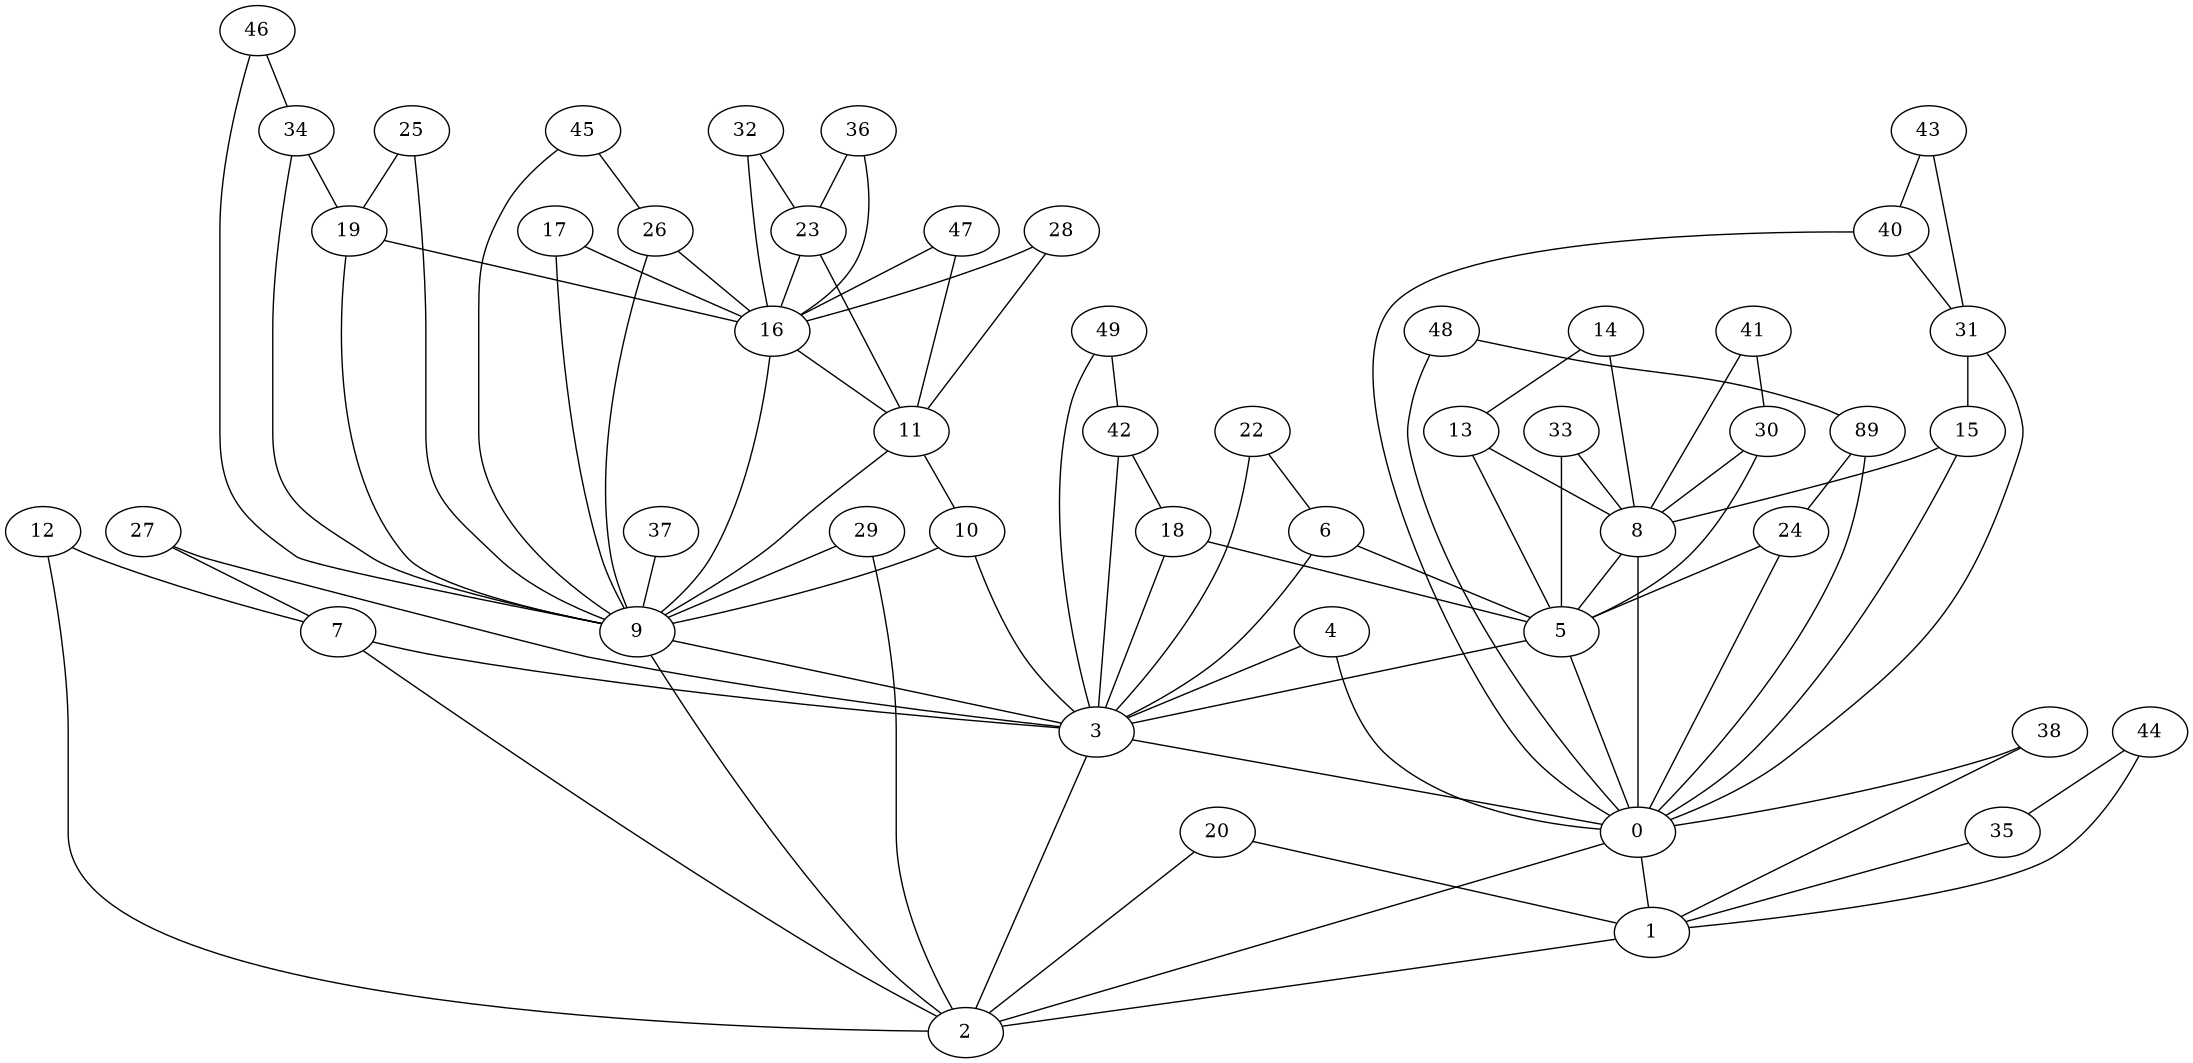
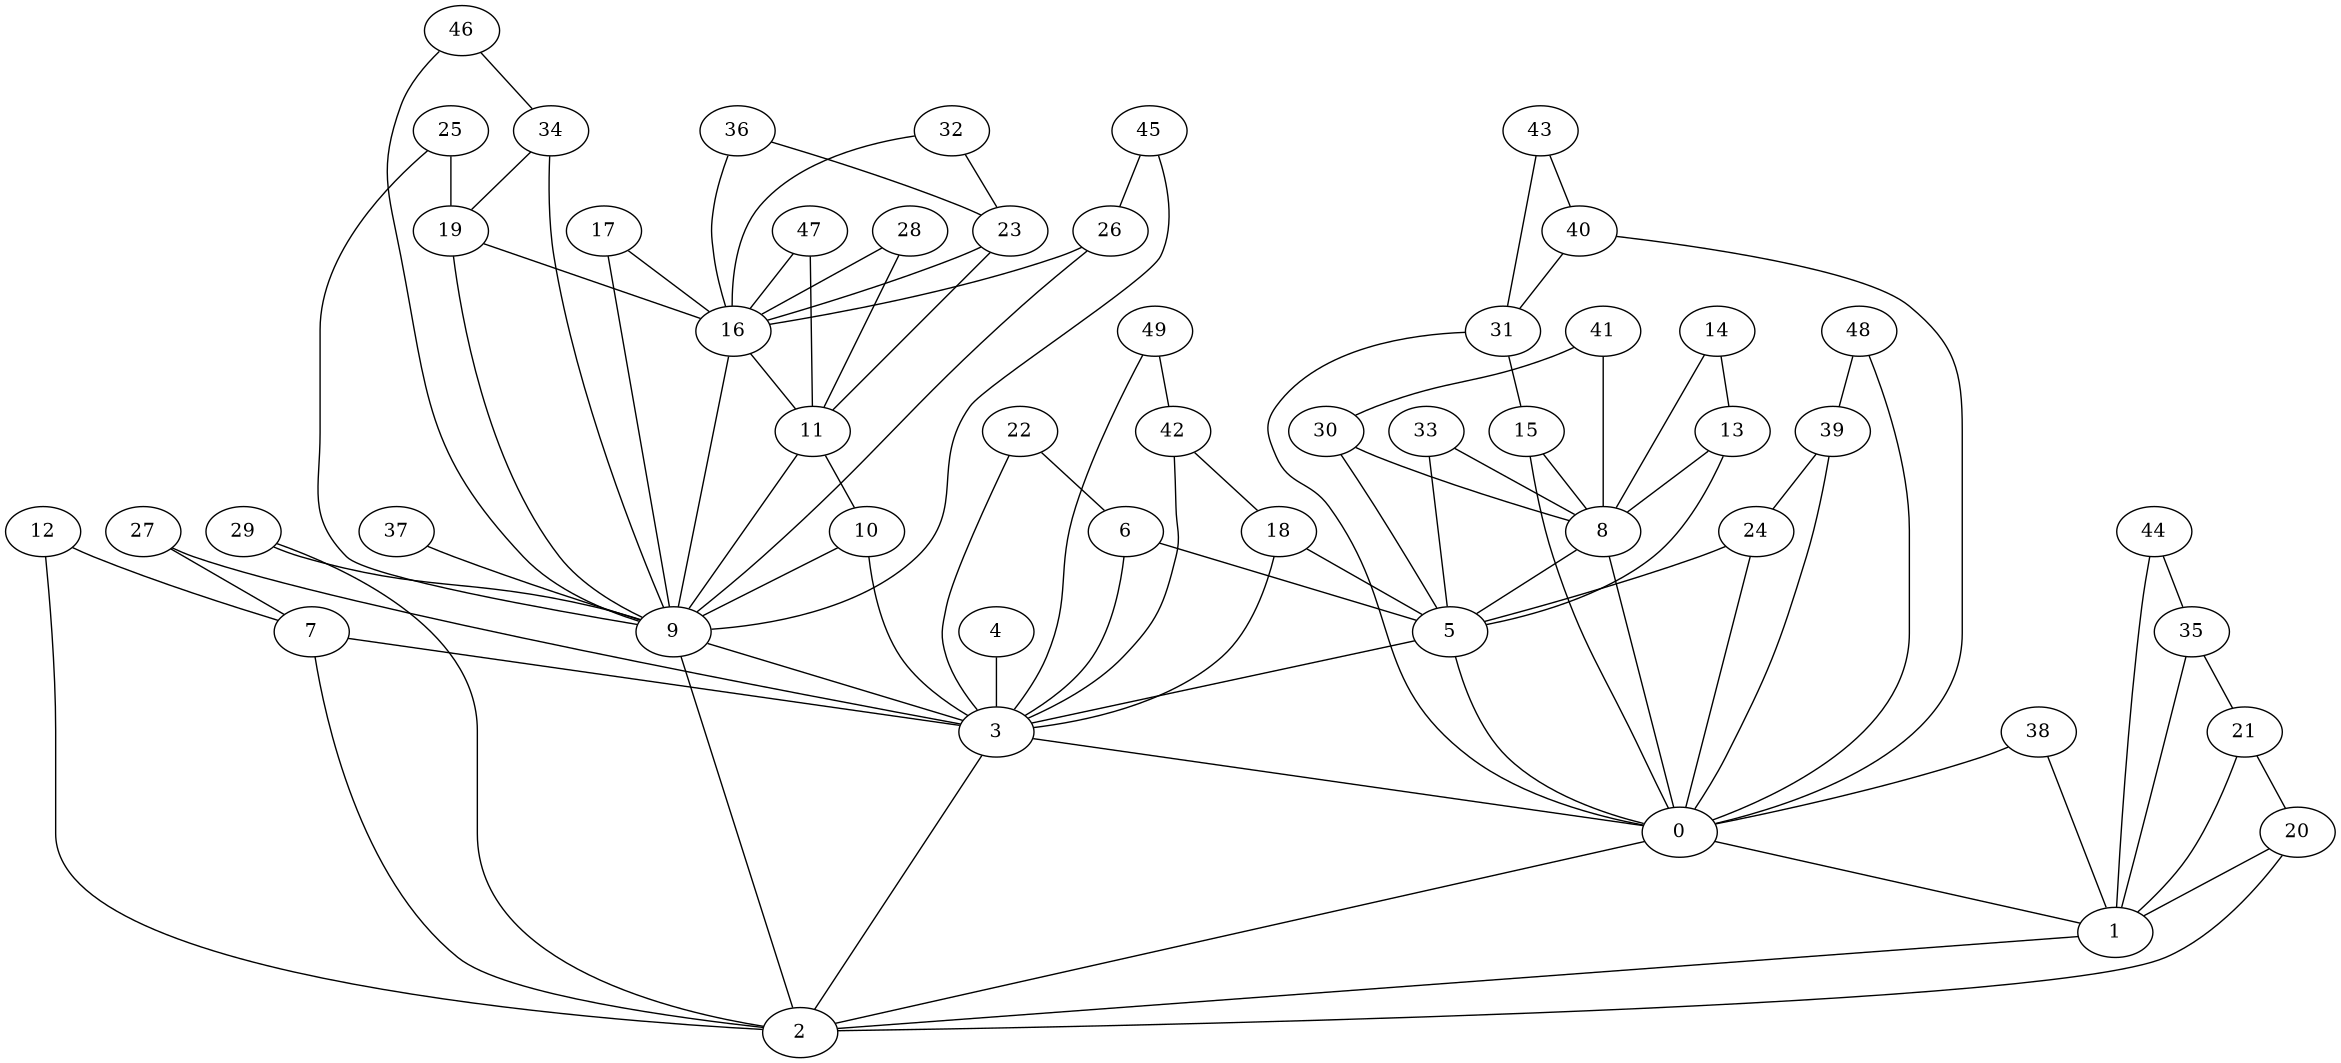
(1868, 431) -> (1833, 431)
none -> (2245, 732)
(1428, 783) -> none
